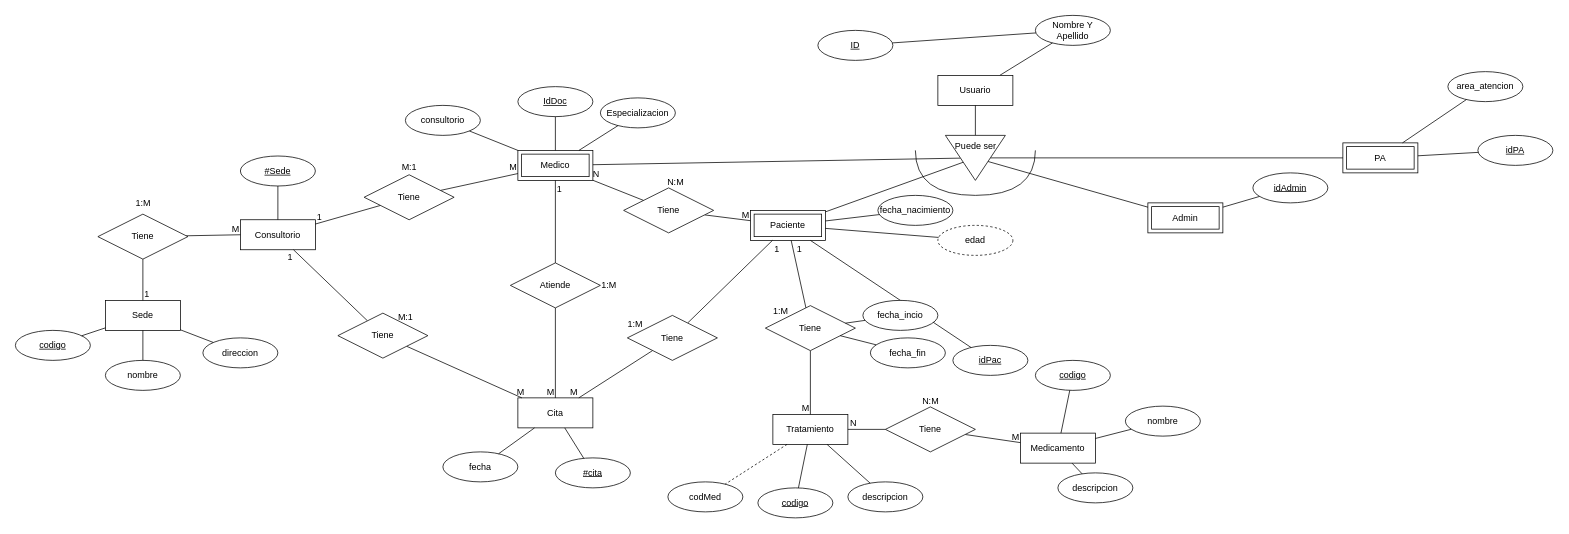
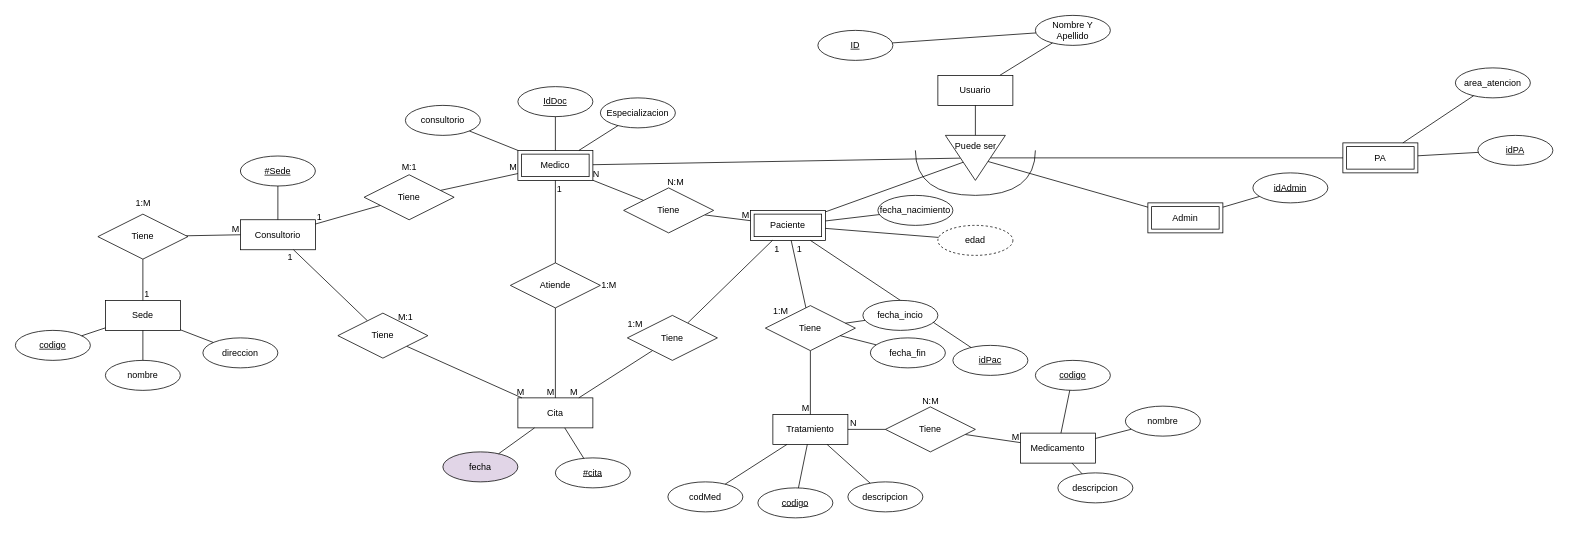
(1485, 87) -> (1493, 83)
(756, 465) -> (756, 465)
(480, 467) -> (480, 467)
